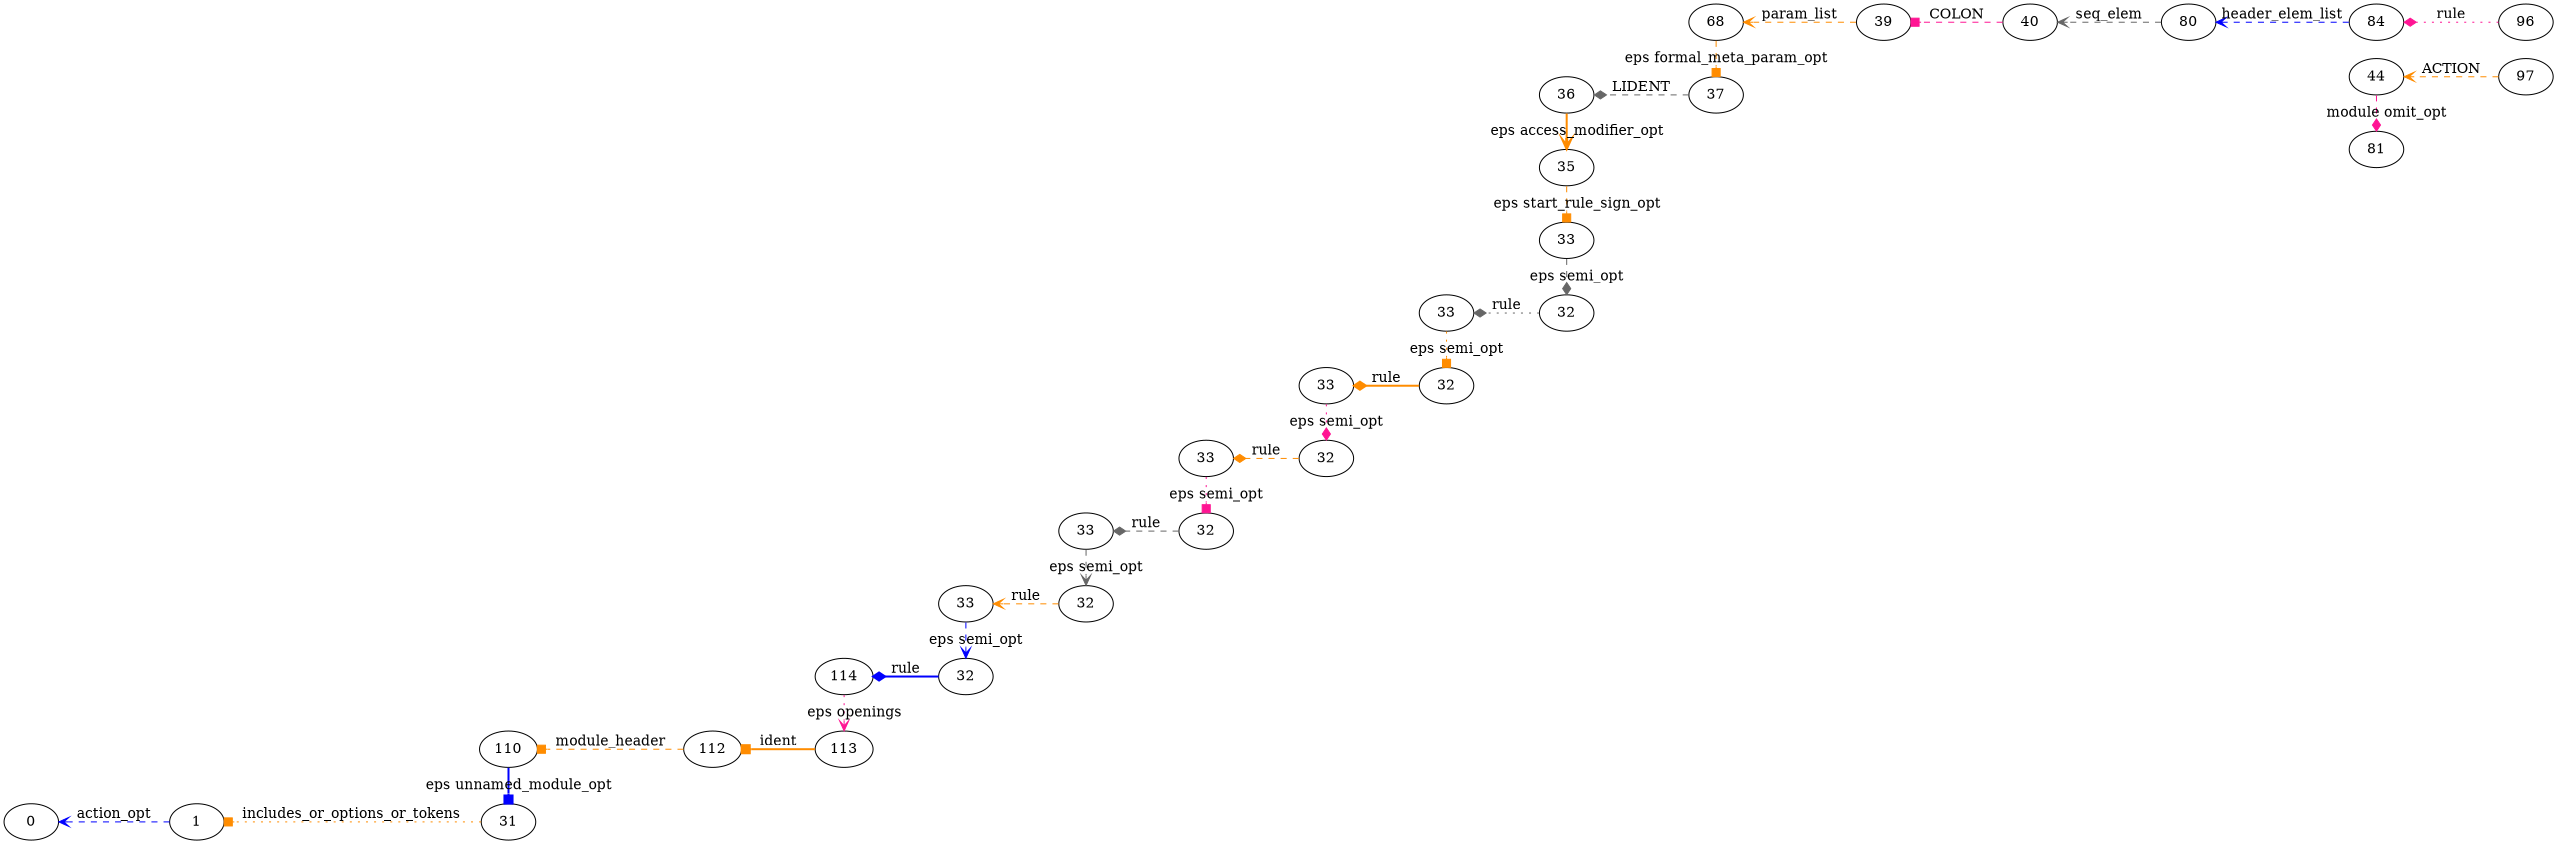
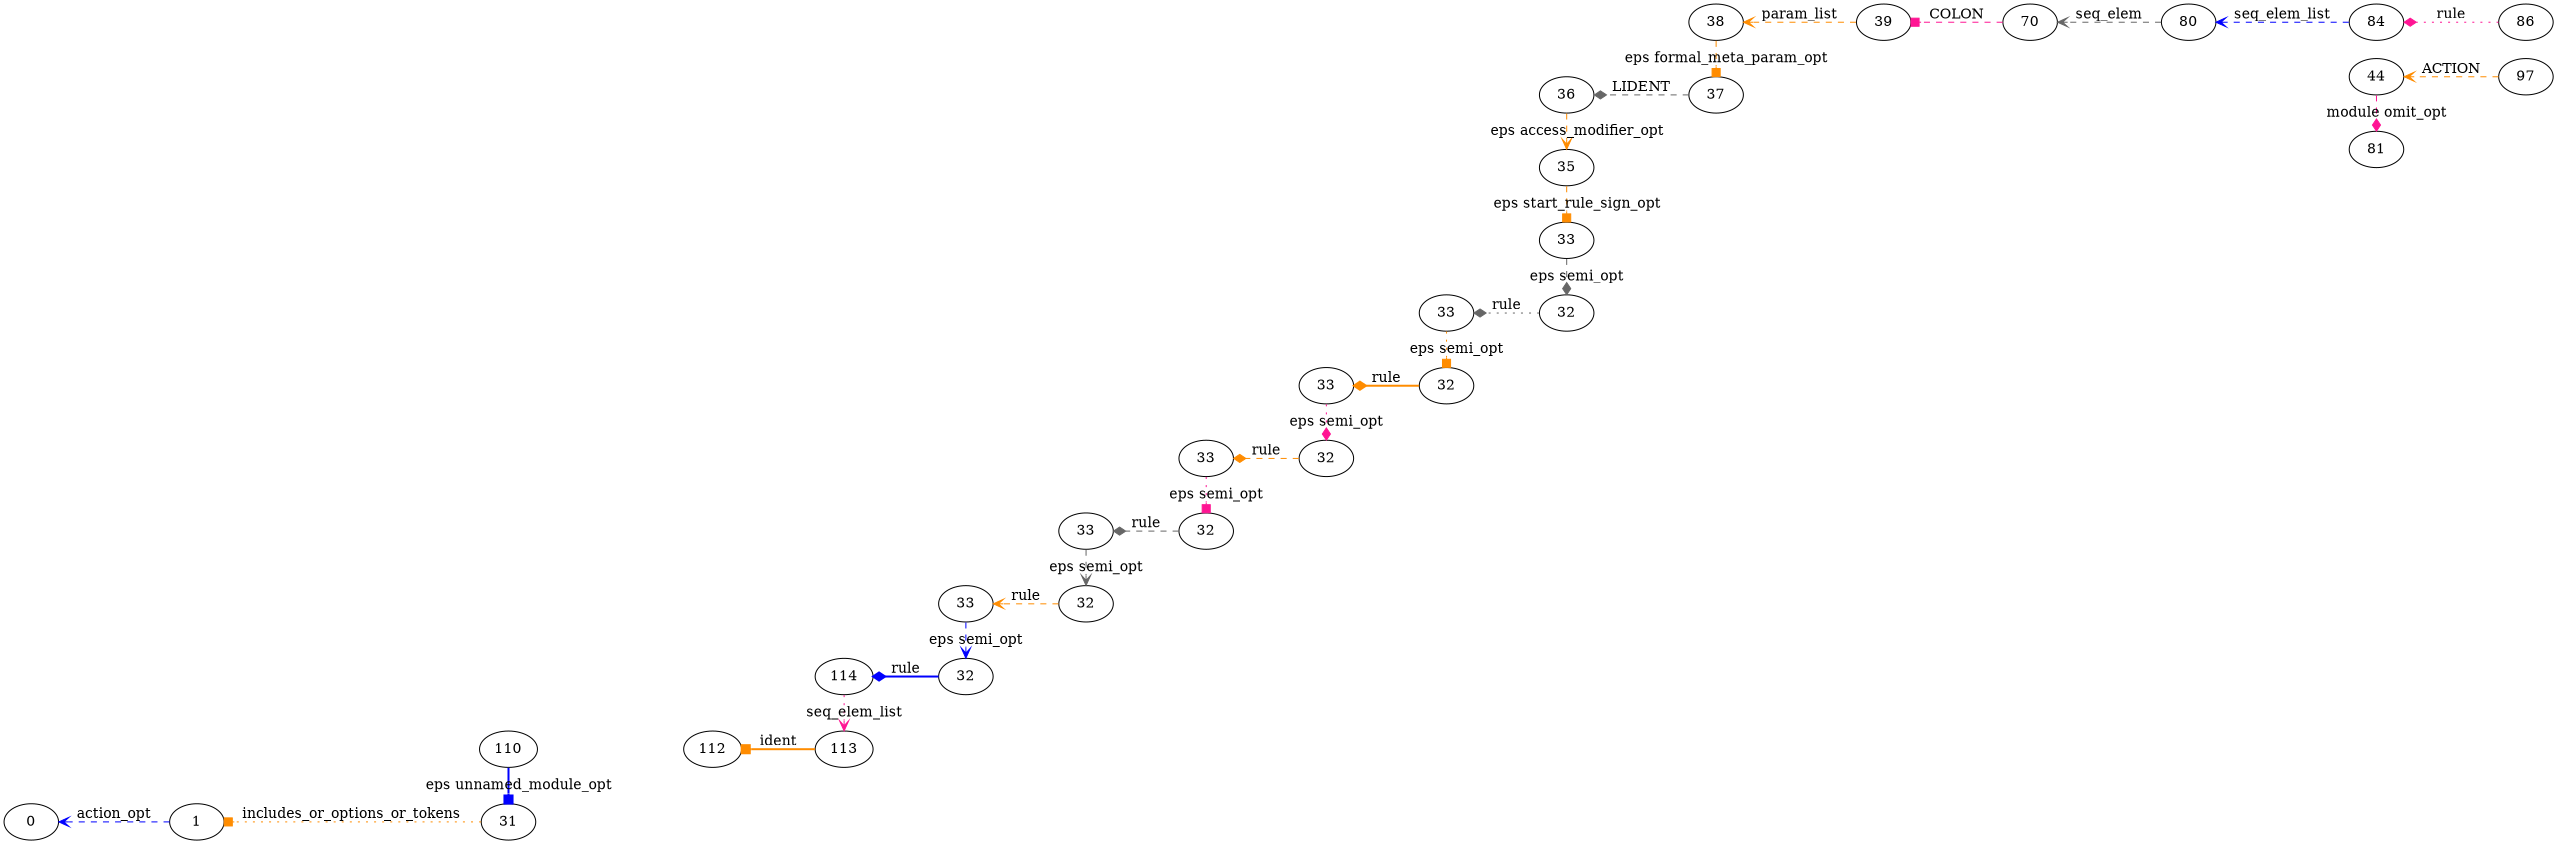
(2283, 15) -> (2283, 15)
(1716, 22) -> (1716, 22)
(2030, 22) -> (2030, 22)
(2526, 22) -> (2526, 22)
(1567, 126) -> (1567, 126)
(855, 713) -> (855, 713)
(616, 749) -> none
